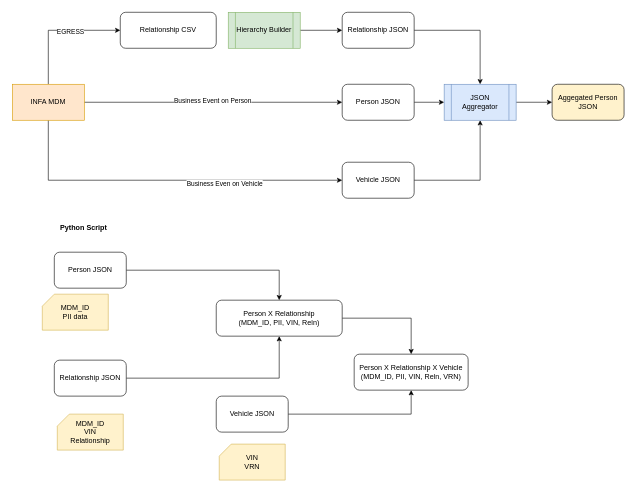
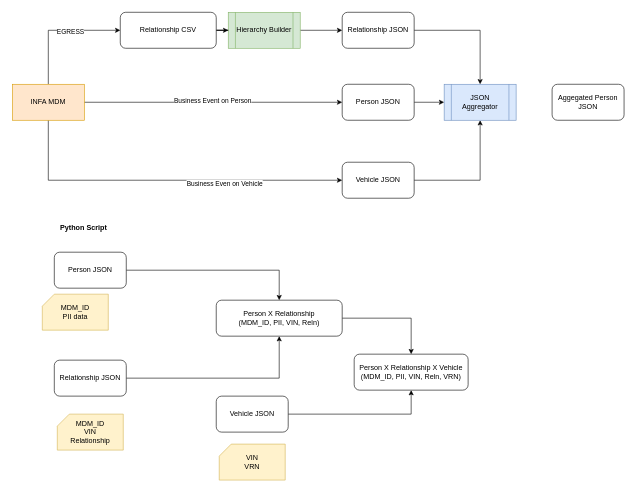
none -> (224, 30)
(546, 102) -> none
(588, 102) -> (588, 102)
